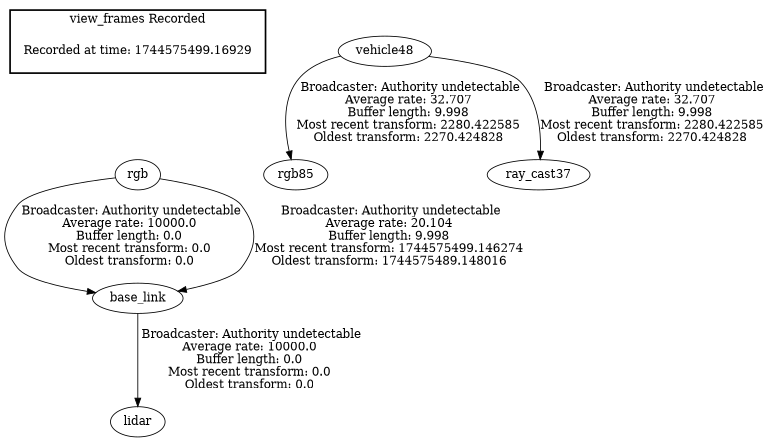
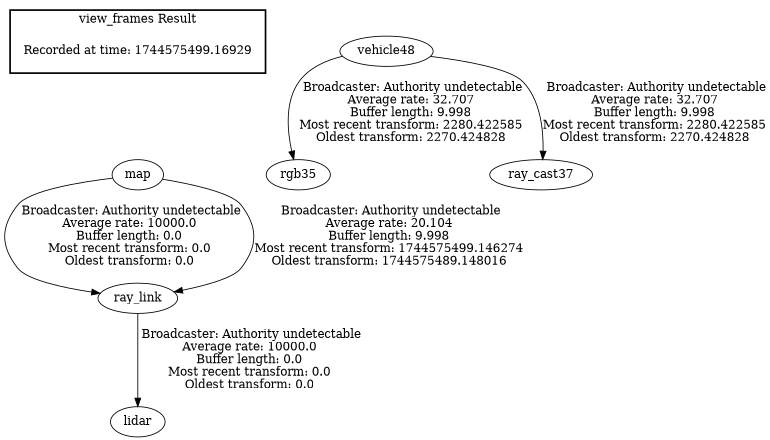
(138, 20) -> (138, 20)
(138, 175) -> (138, 175)
(296, 175) -> (298, 175)
(138, 298) -> (138, 298)
